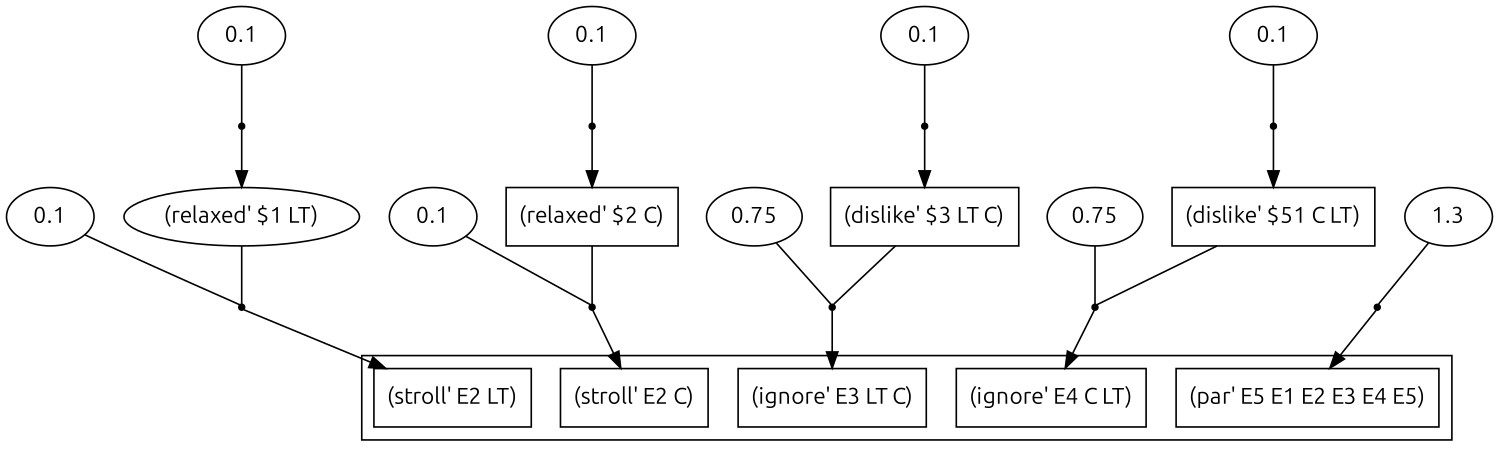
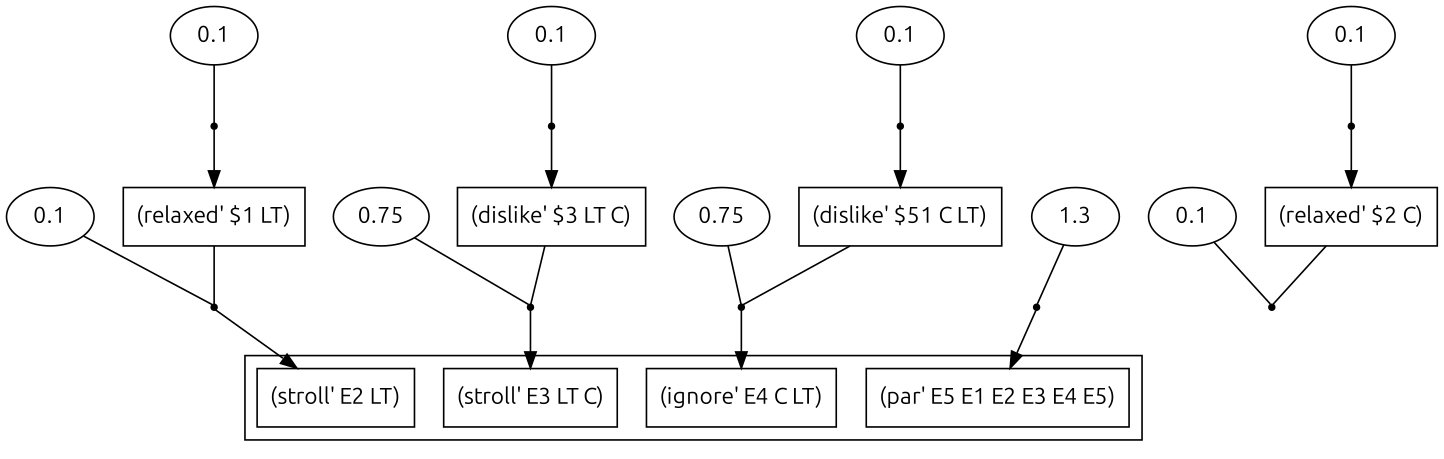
(242, 217) -> (214, 217)
(634, 398) -> none
(832, 398) -> (530, 398)
